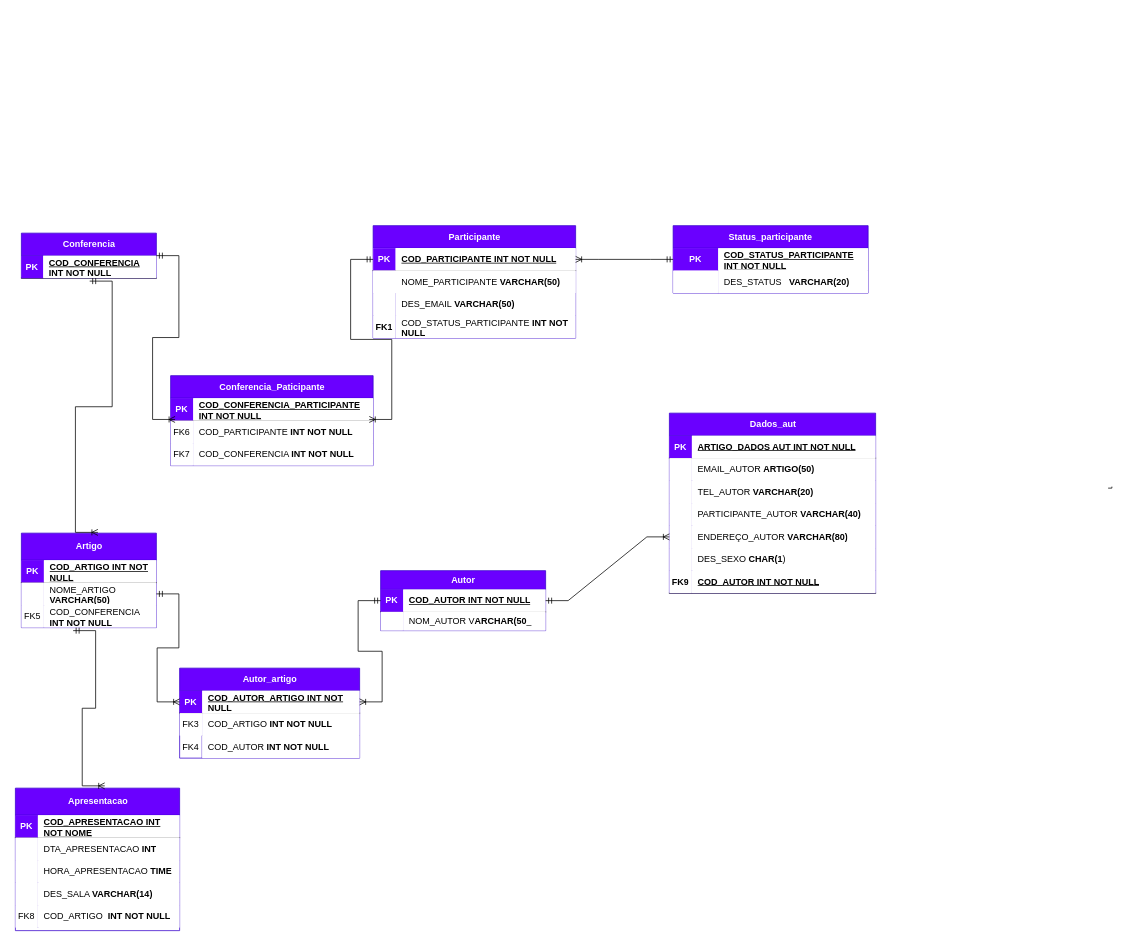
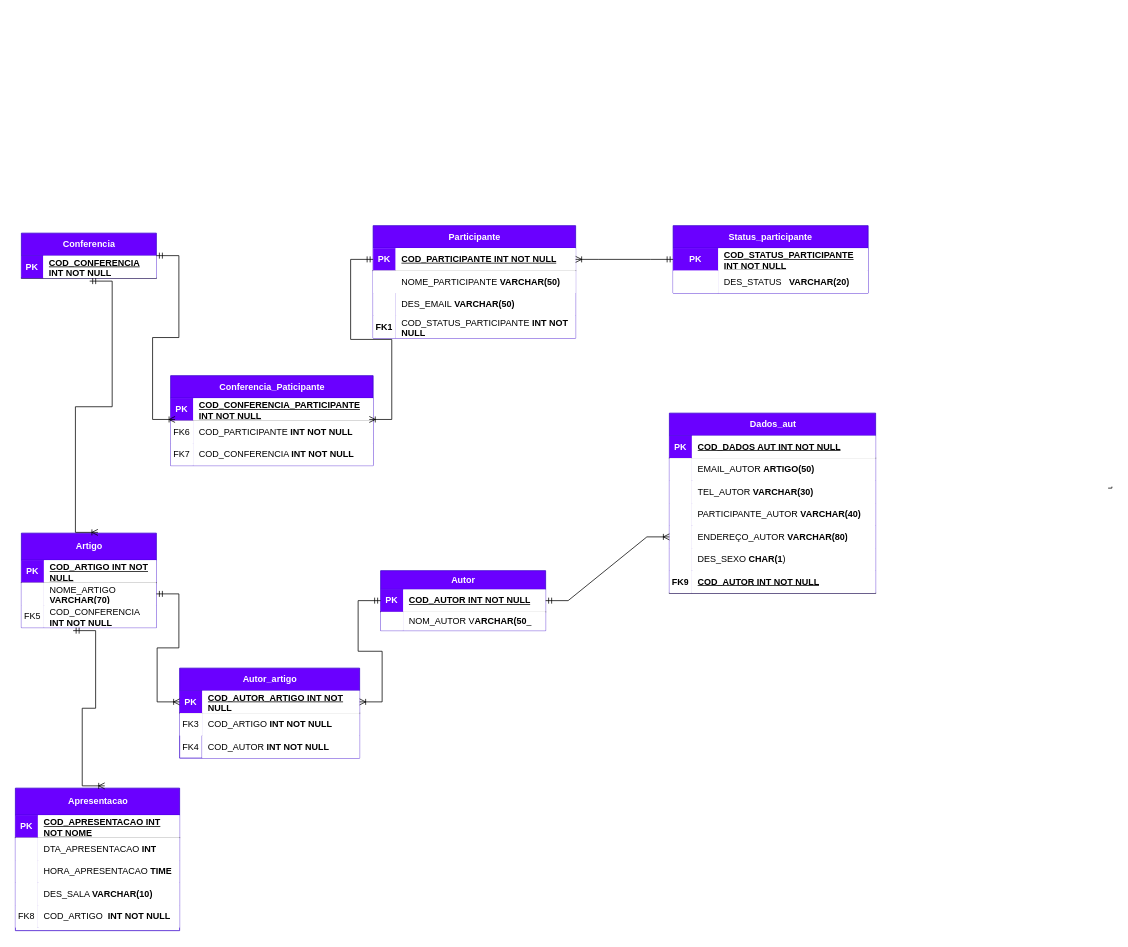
(766, 447) -> (759, 447)
(750, 492) -> (750, 492)
(103, 594) -> (103, 594)
(93, 894) -> (93, 894)
